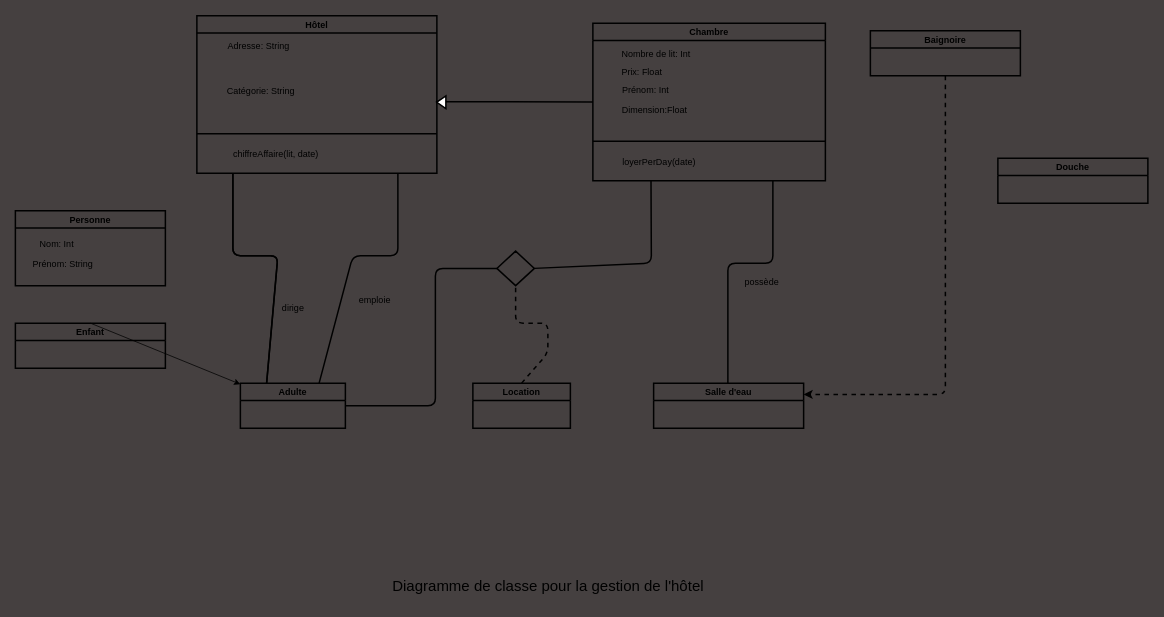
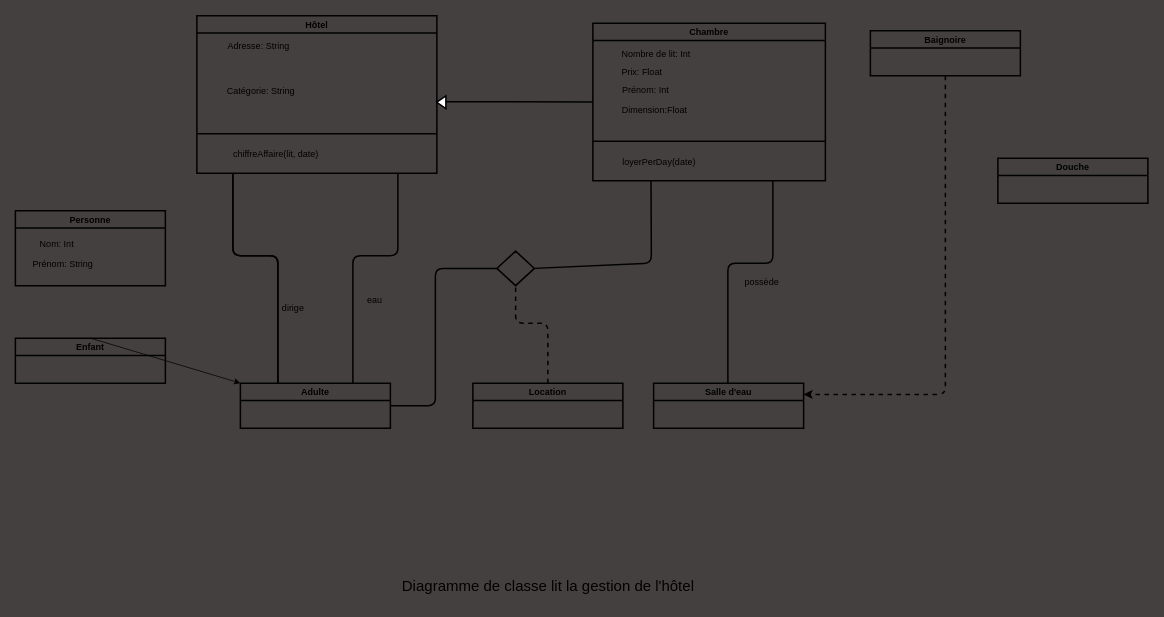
(375, 300) -> (375, 300)
(90, 345) -> (90, 360)
(293, 405) -> (315, 405)
(522, 405) -> (548, 405)
(548, 585) -> (548, 585)
